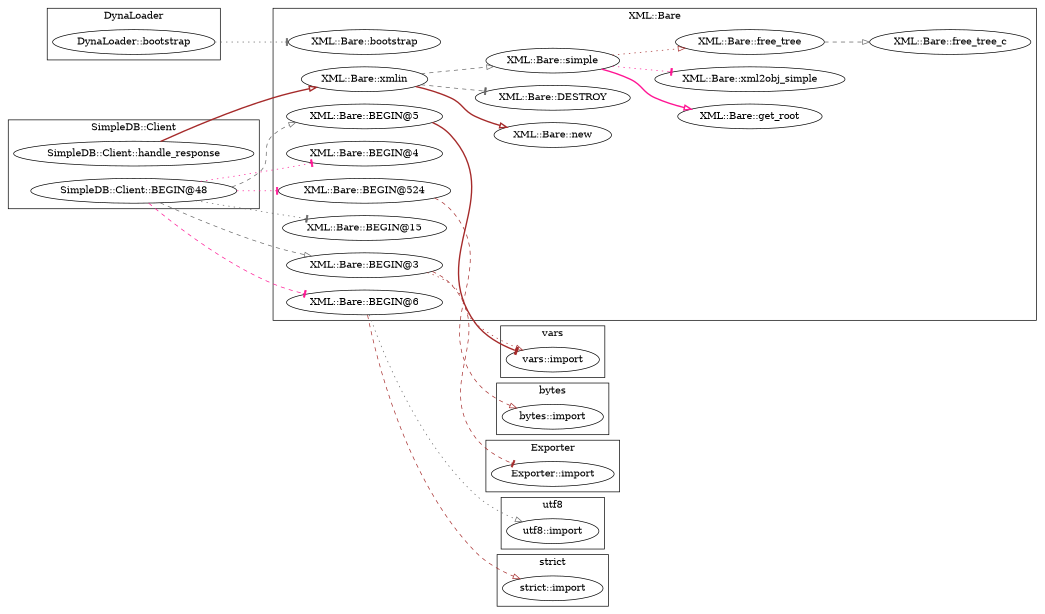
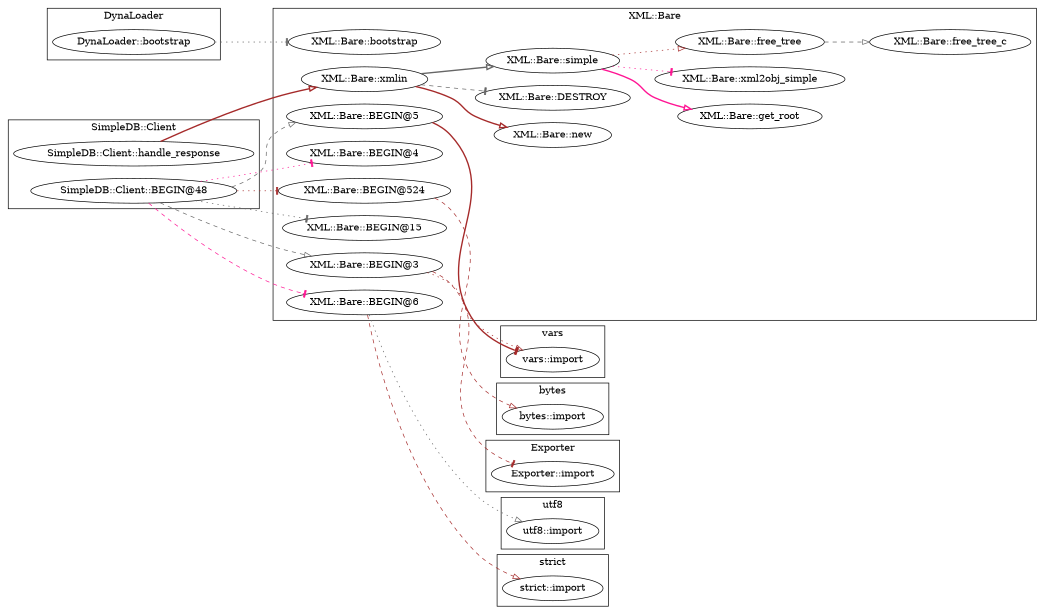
(454, 70) -> (454, 70)
(255, 191) -> (255, 191)
